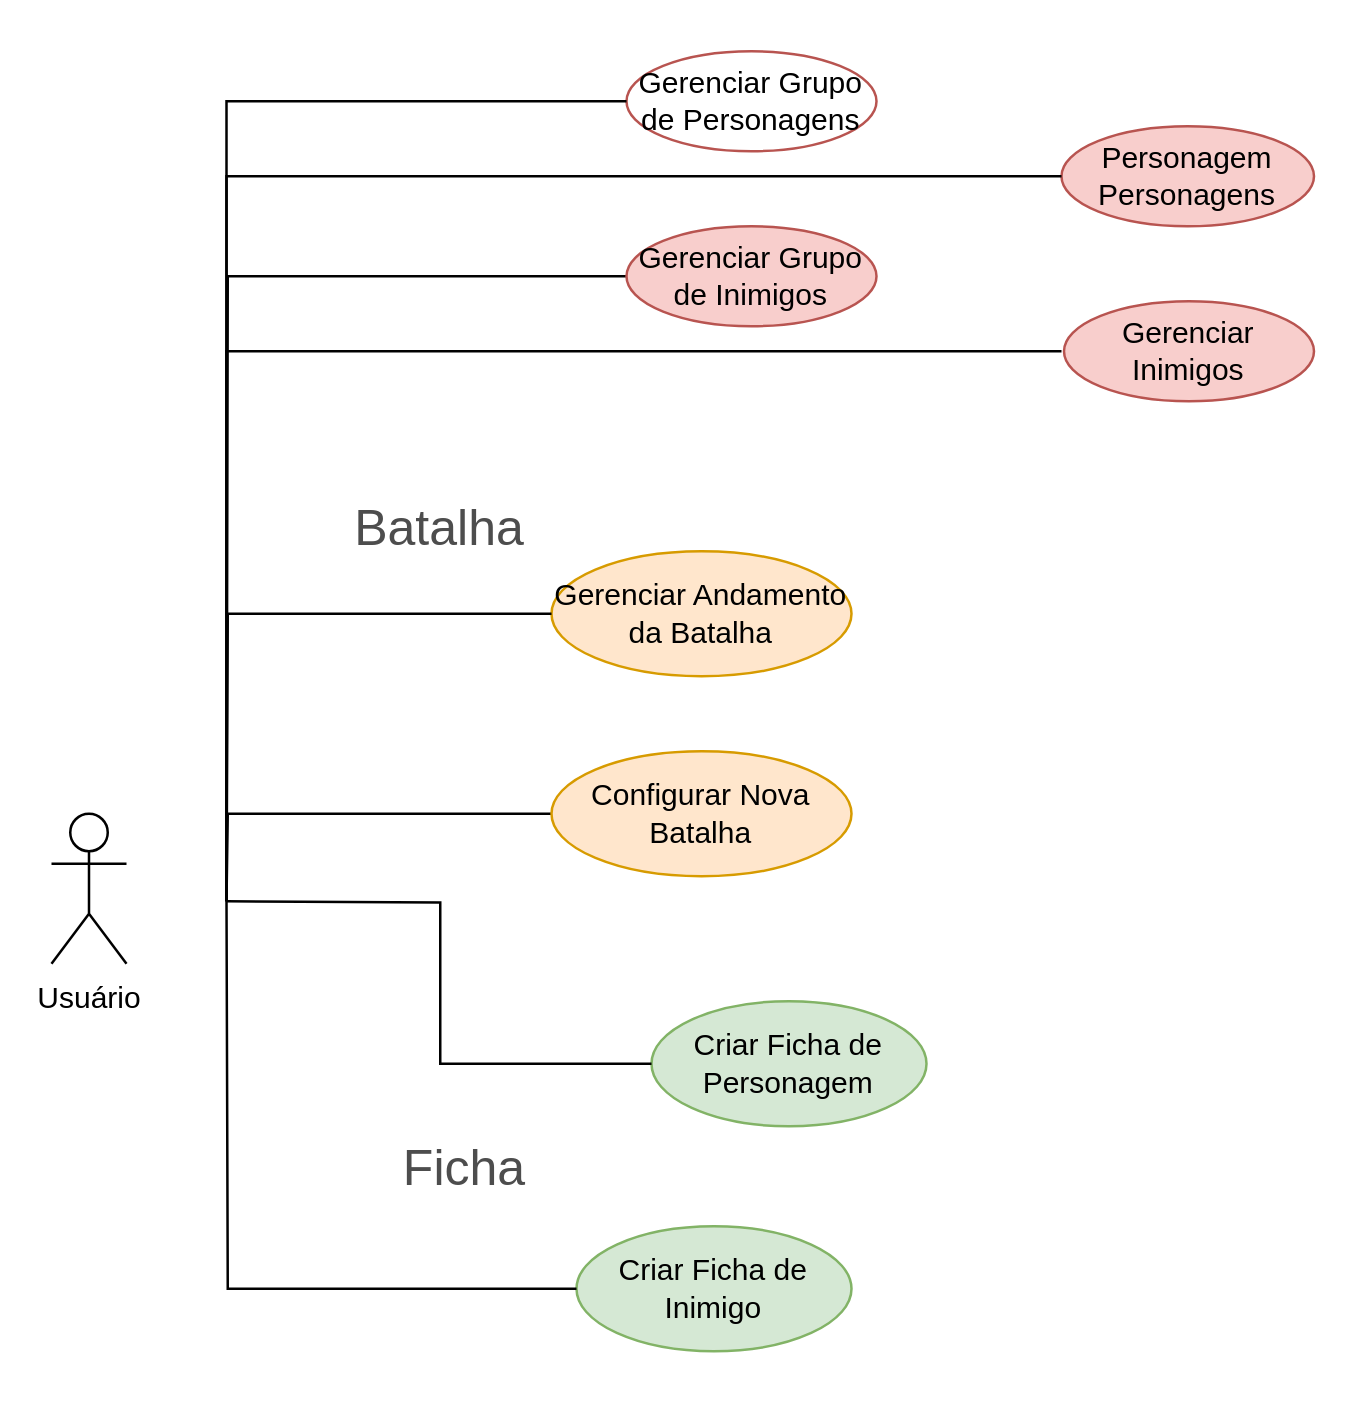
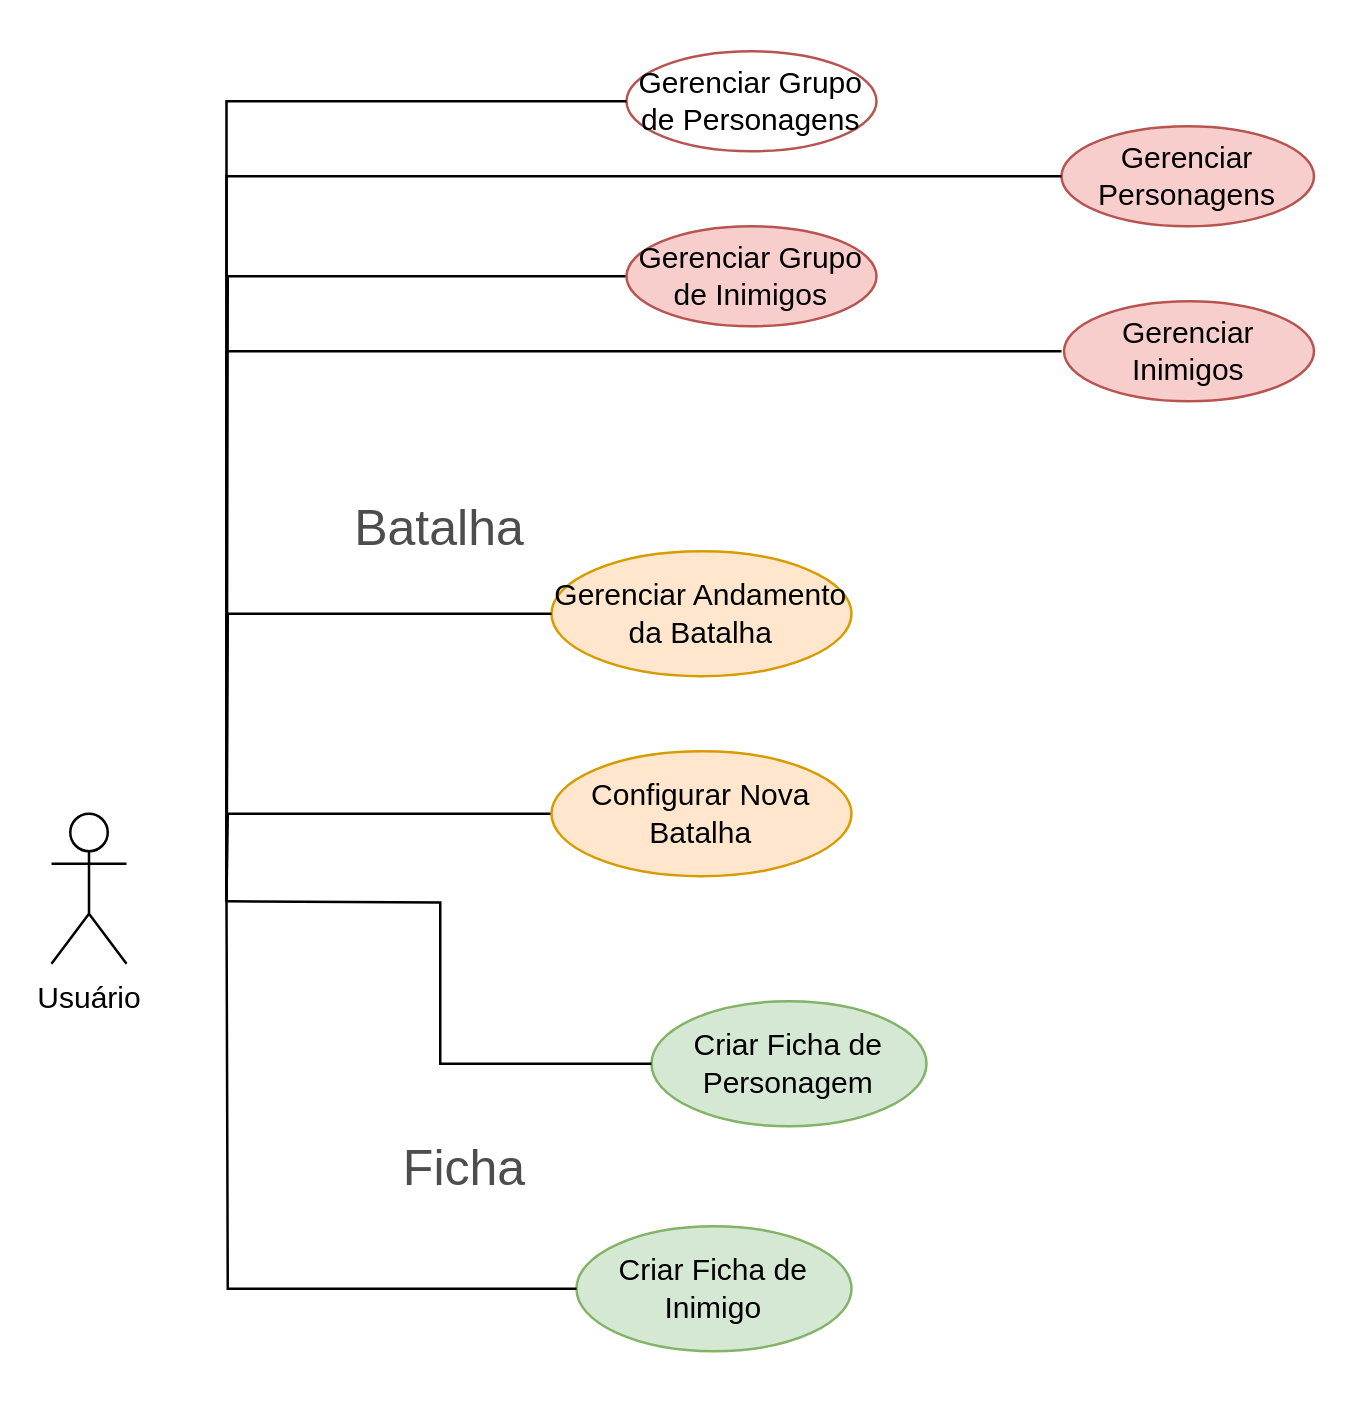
(1188, 176) -> (1188, 176)
